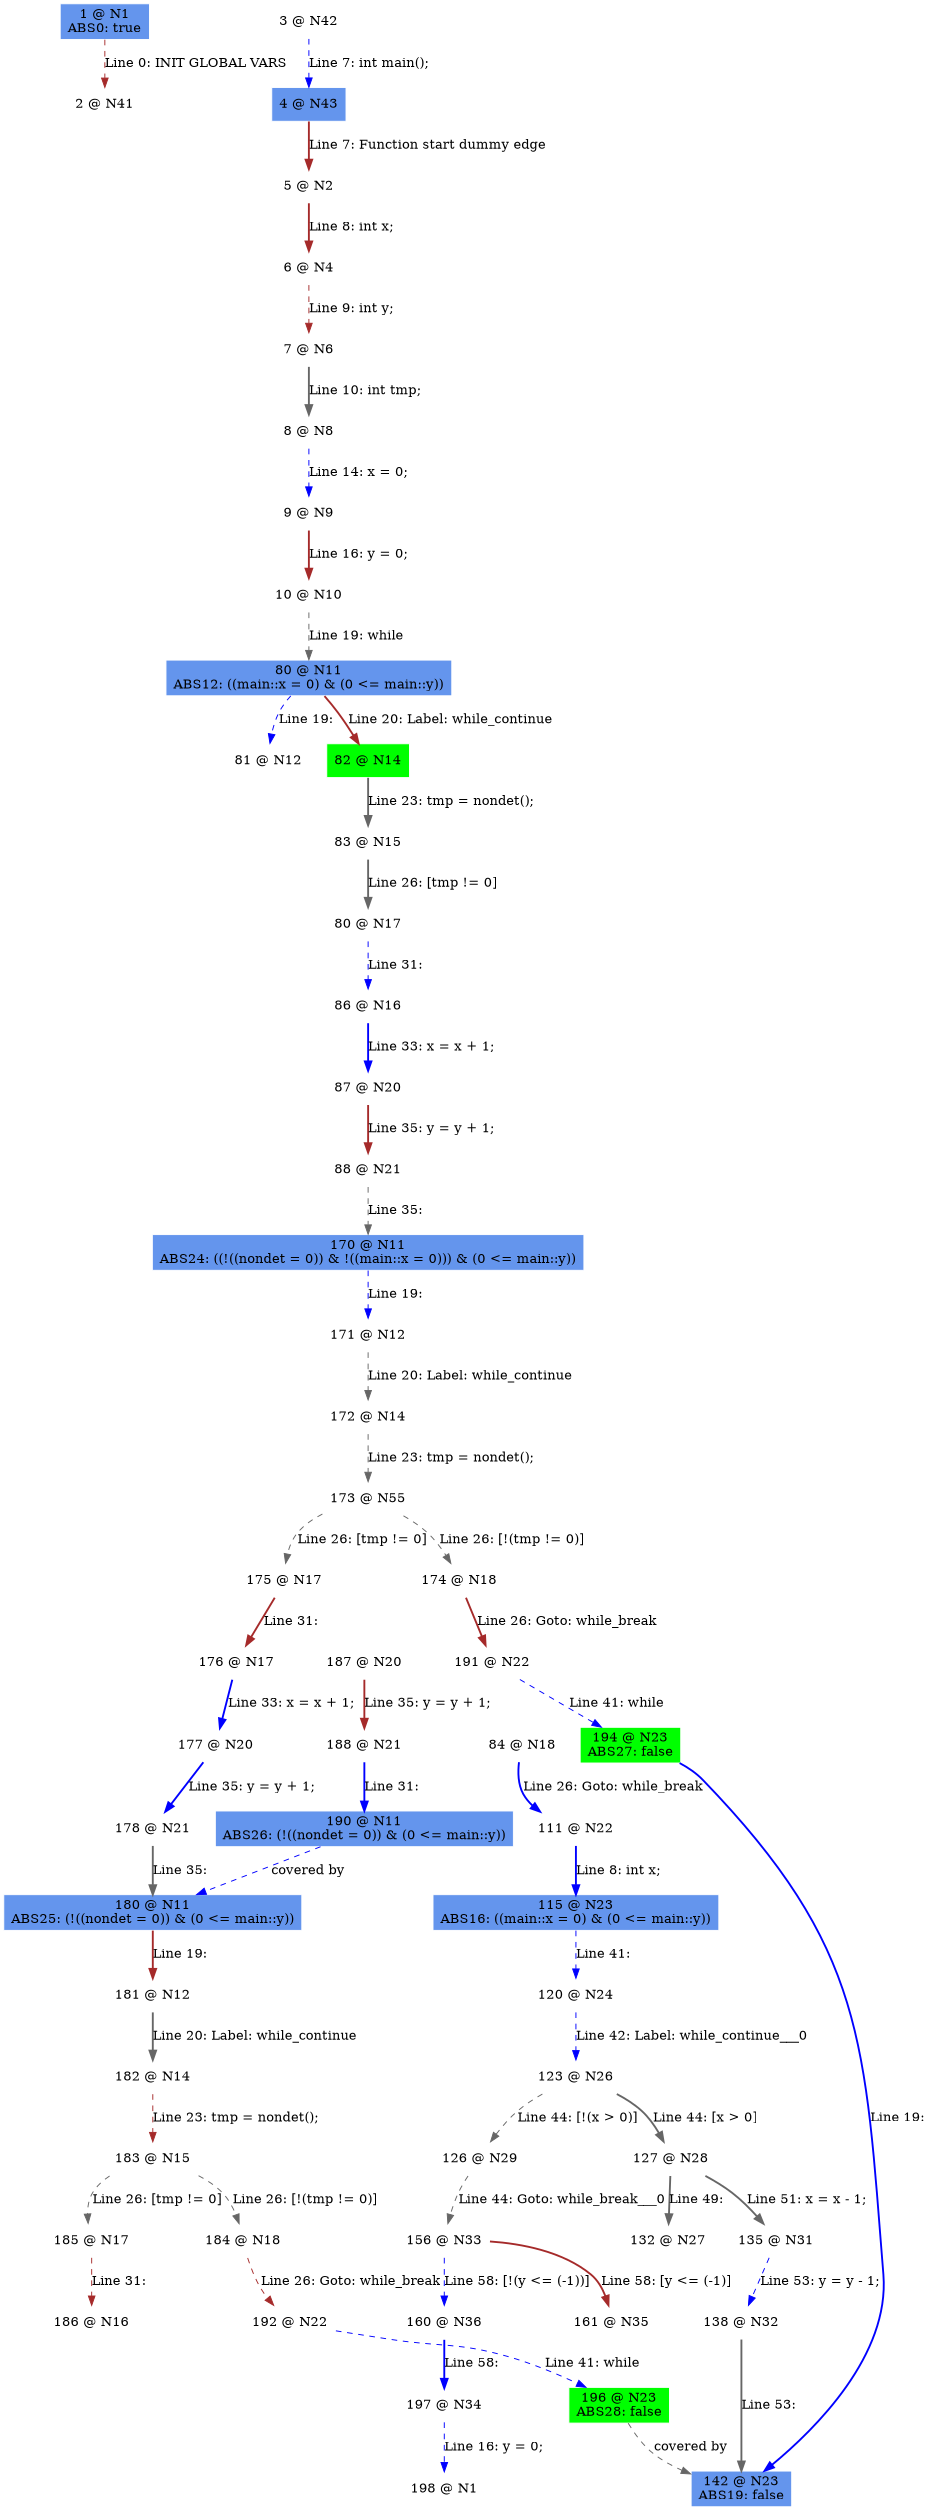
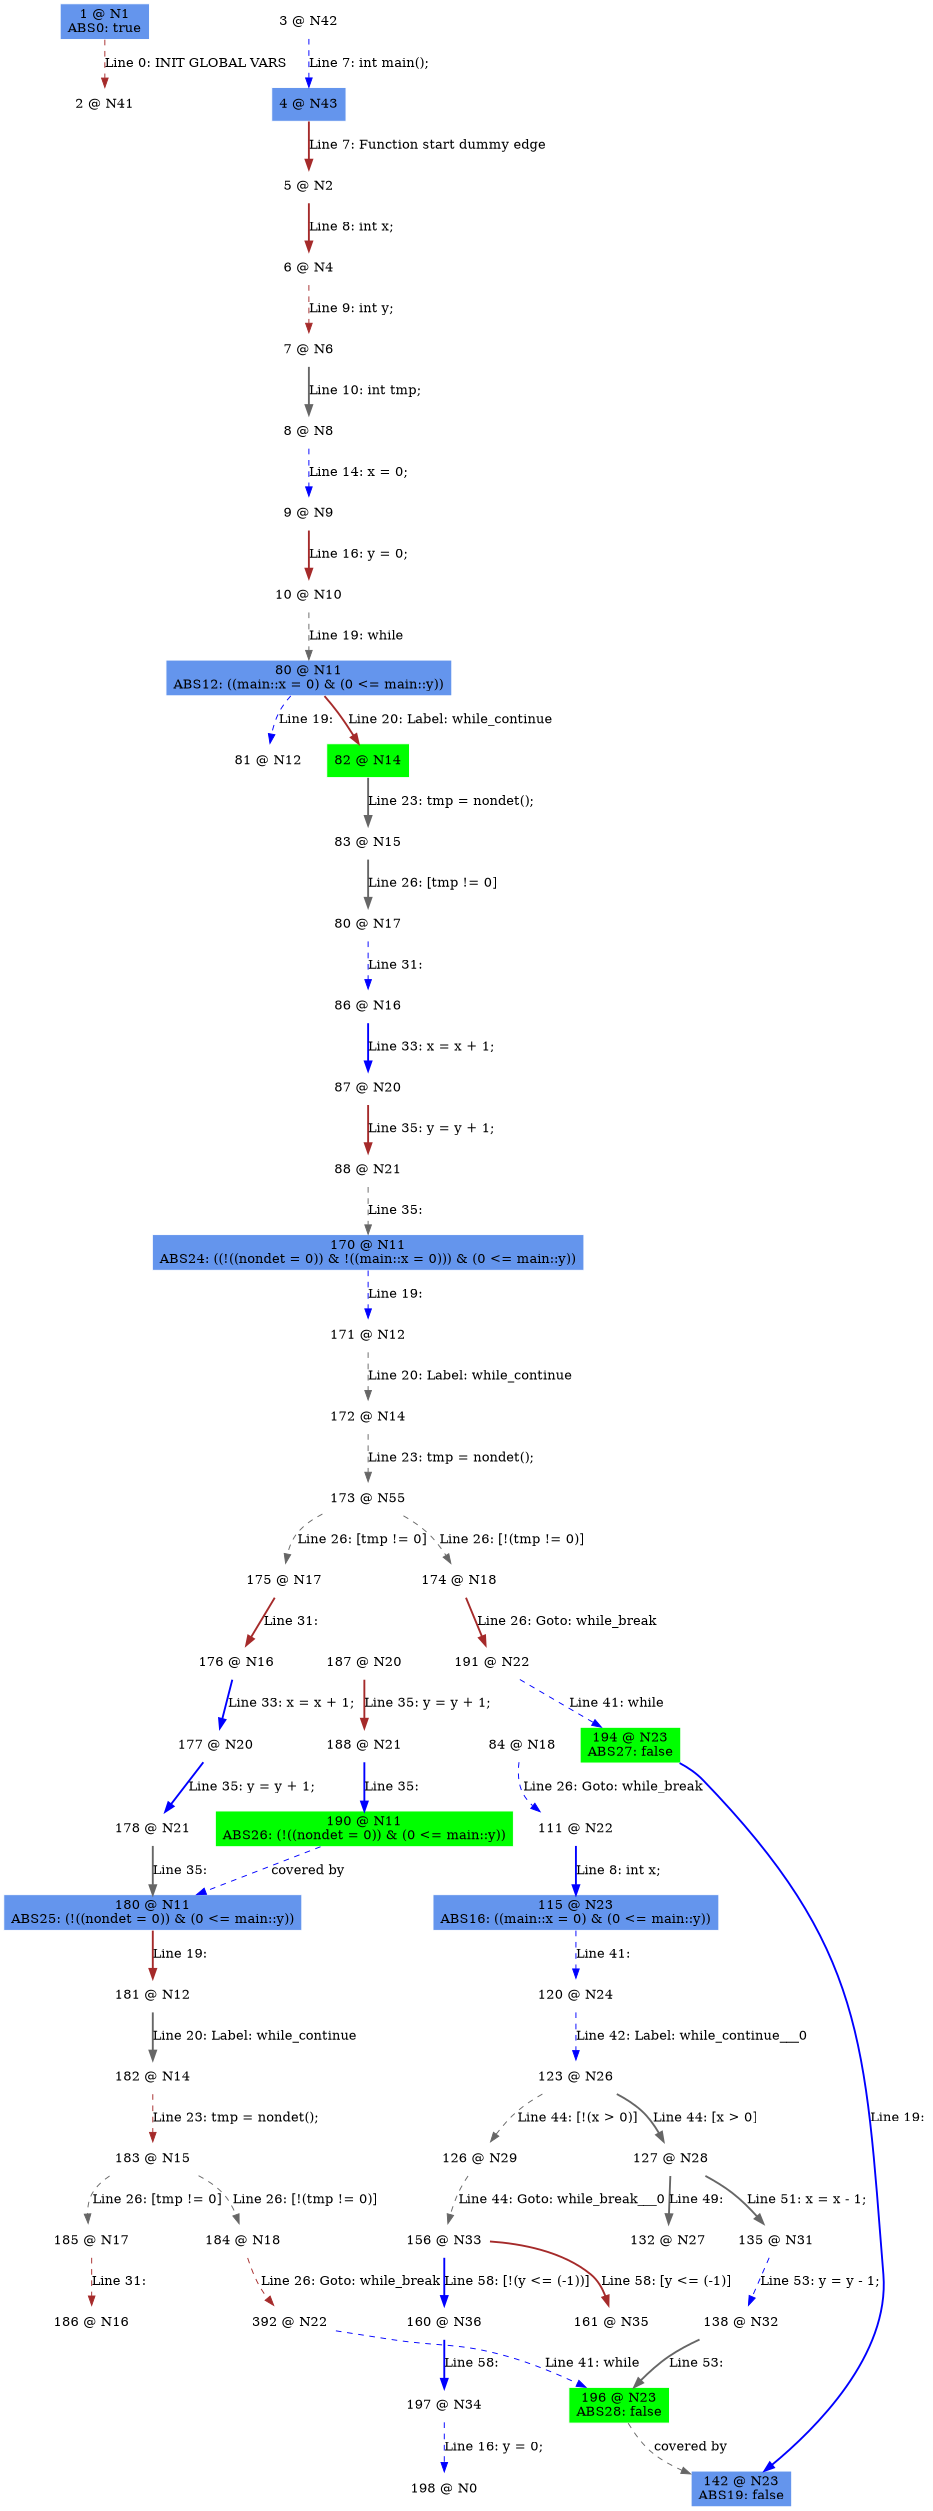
(236, 1662) -> (236, 1662)
(520, 1786) -> (520, 1786)
(394, 1787) -> (394, 1787)
(364, 1829) -> (364, 1829)
(444, 2277) -> (444, 2277)
(290, 2322) -> (290, 2322)
(741, 2400) -> (668, 2357)
(444, 2489) -> (444, 2489)
